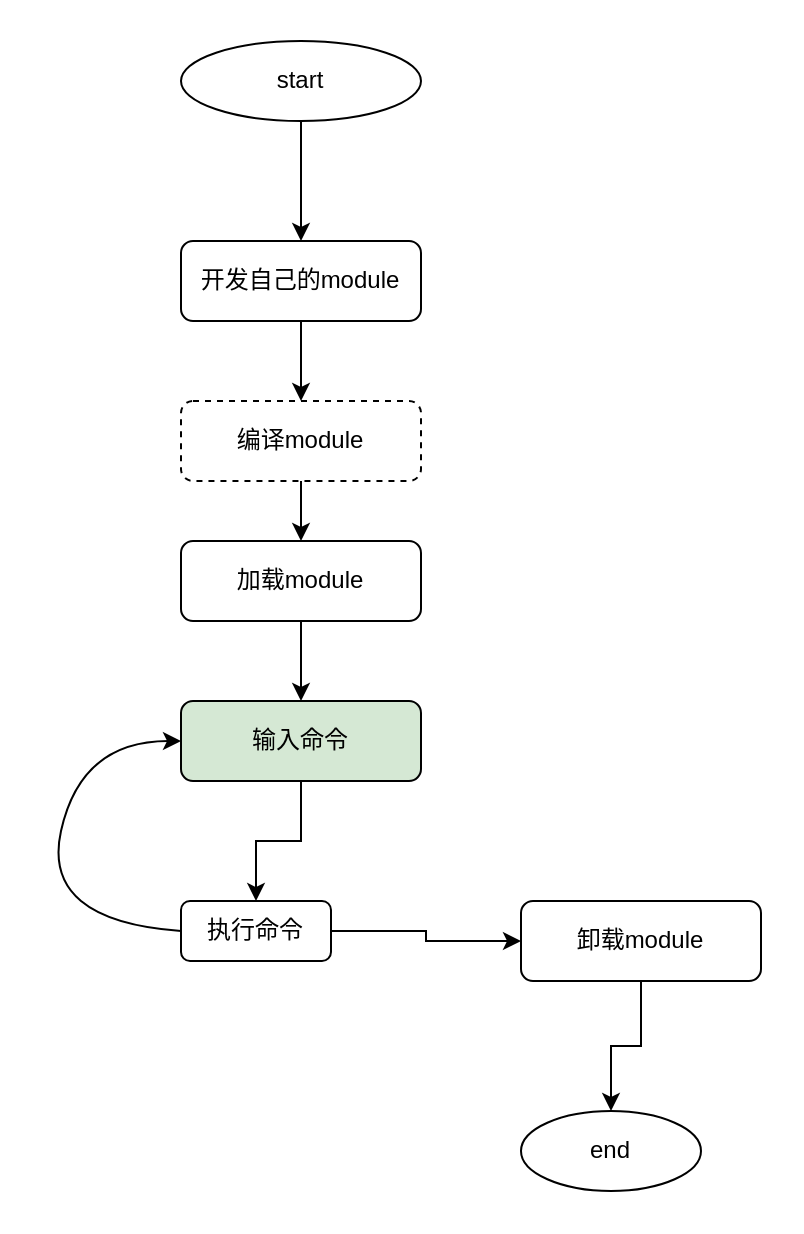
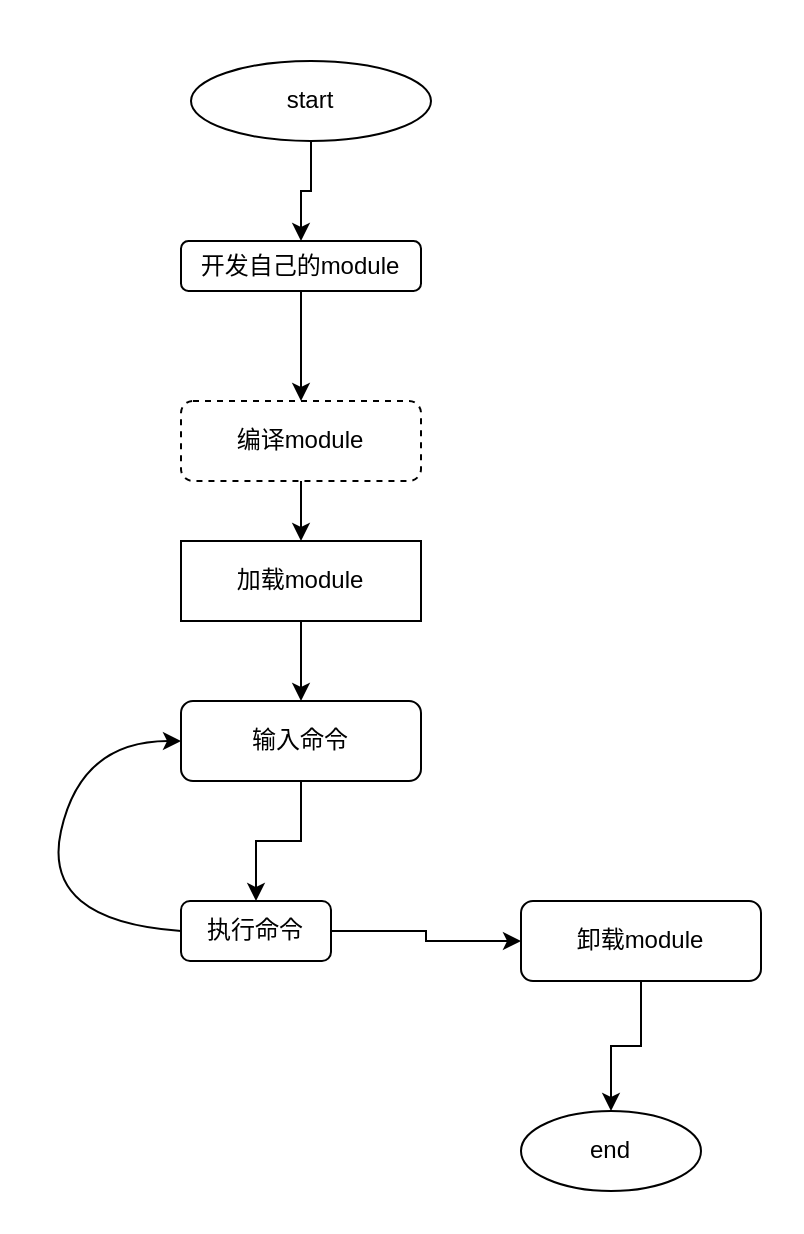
(301, 81) -> (311, 101)
(301, 281) -> (301, 266)
(301, 581) -> (301, 581)
(301, 741) -> (301, 741)
